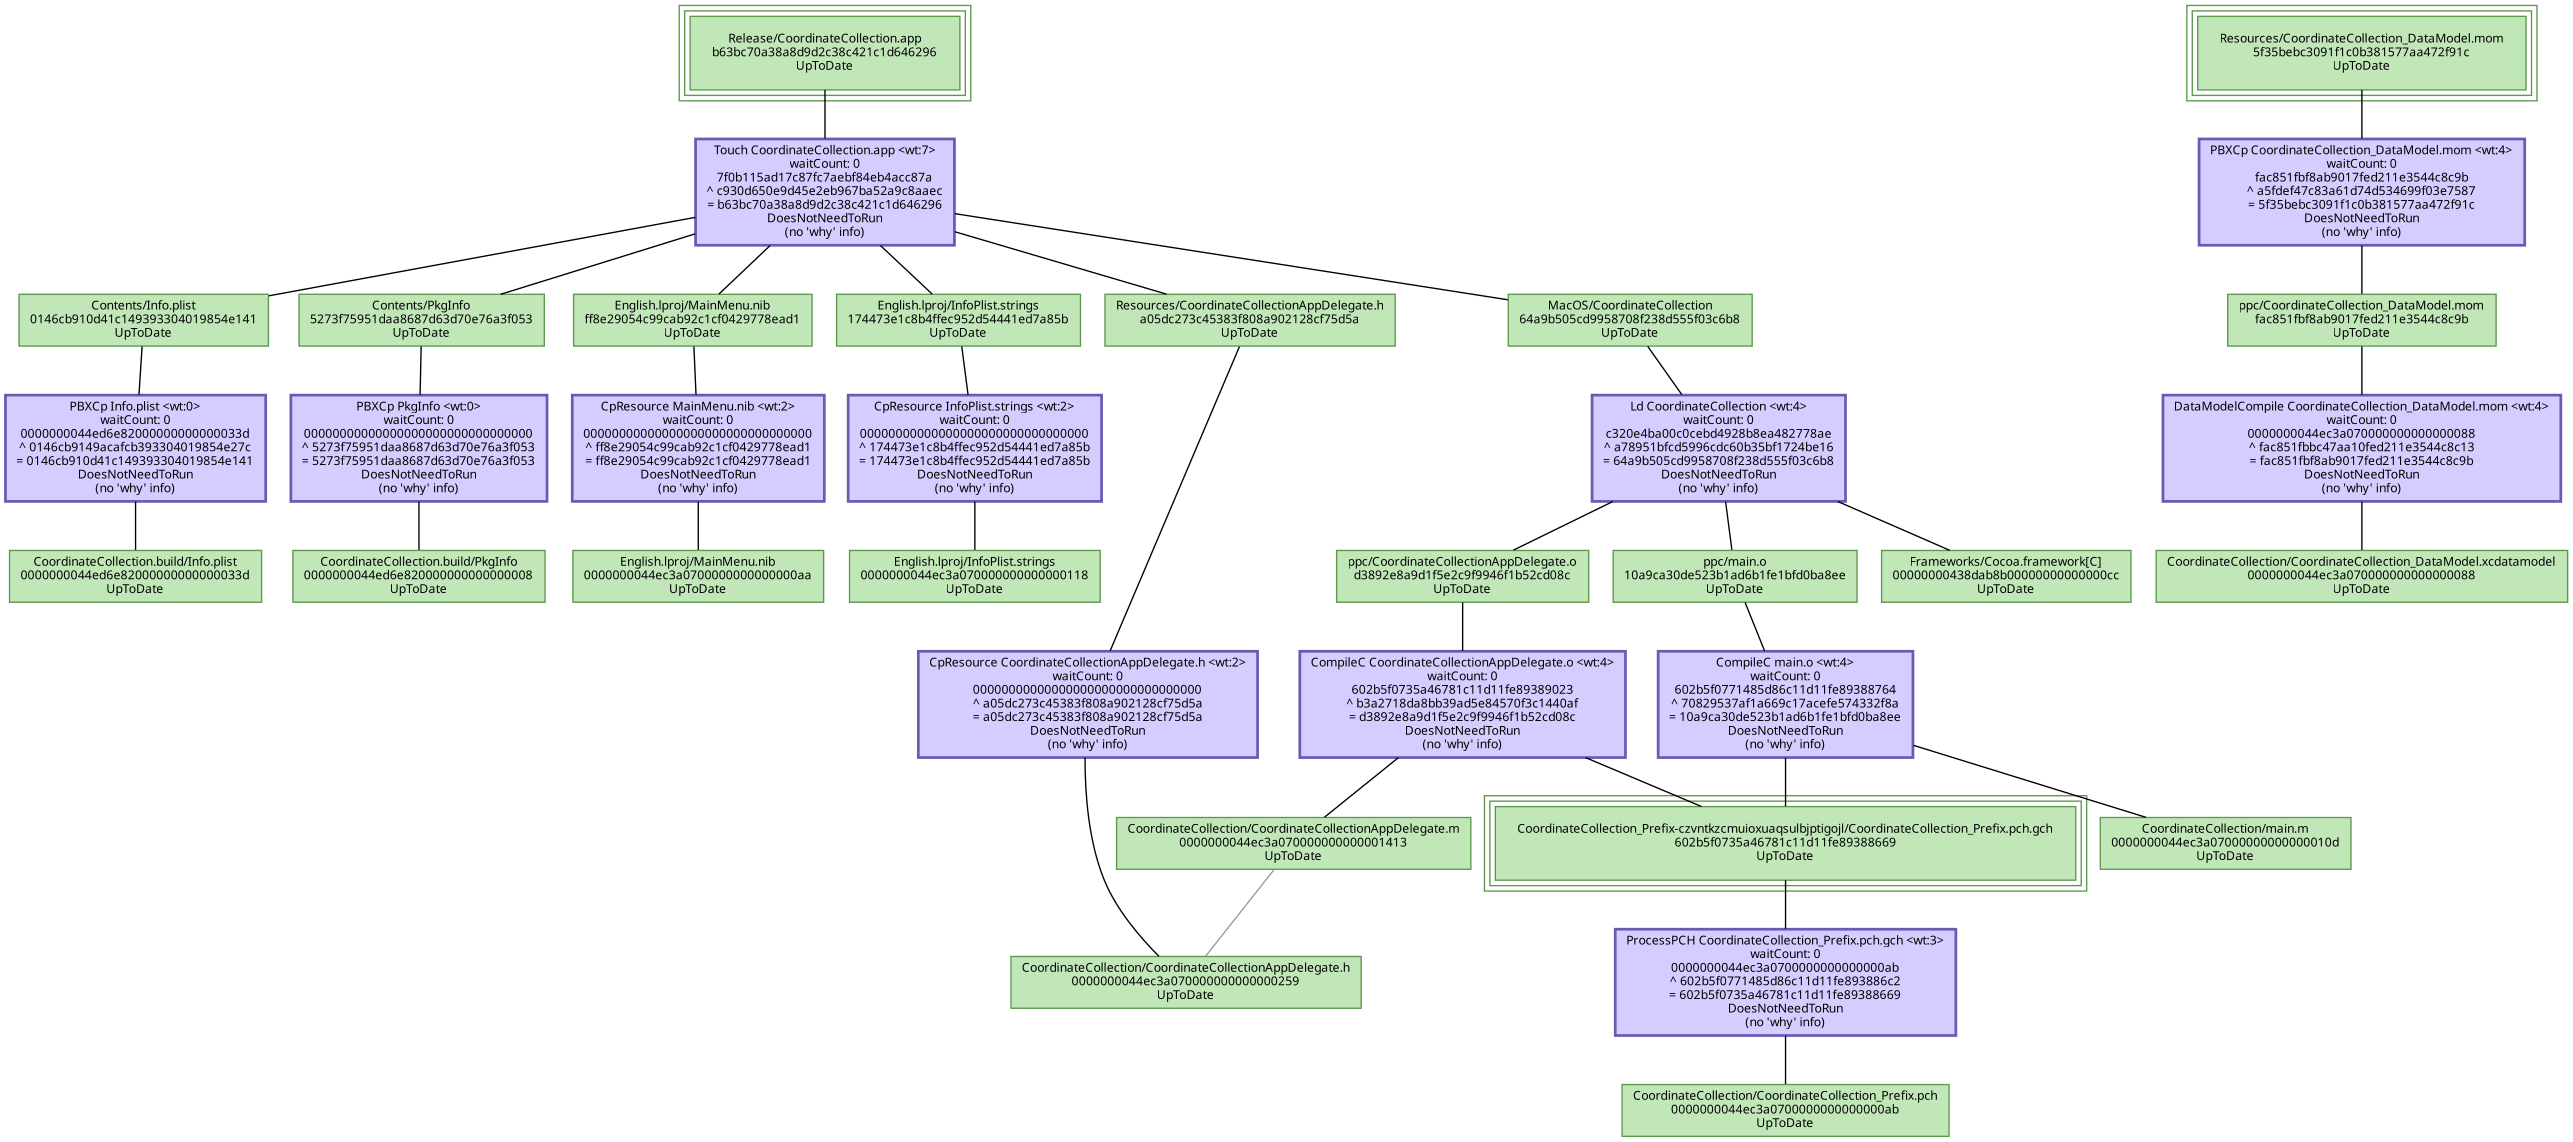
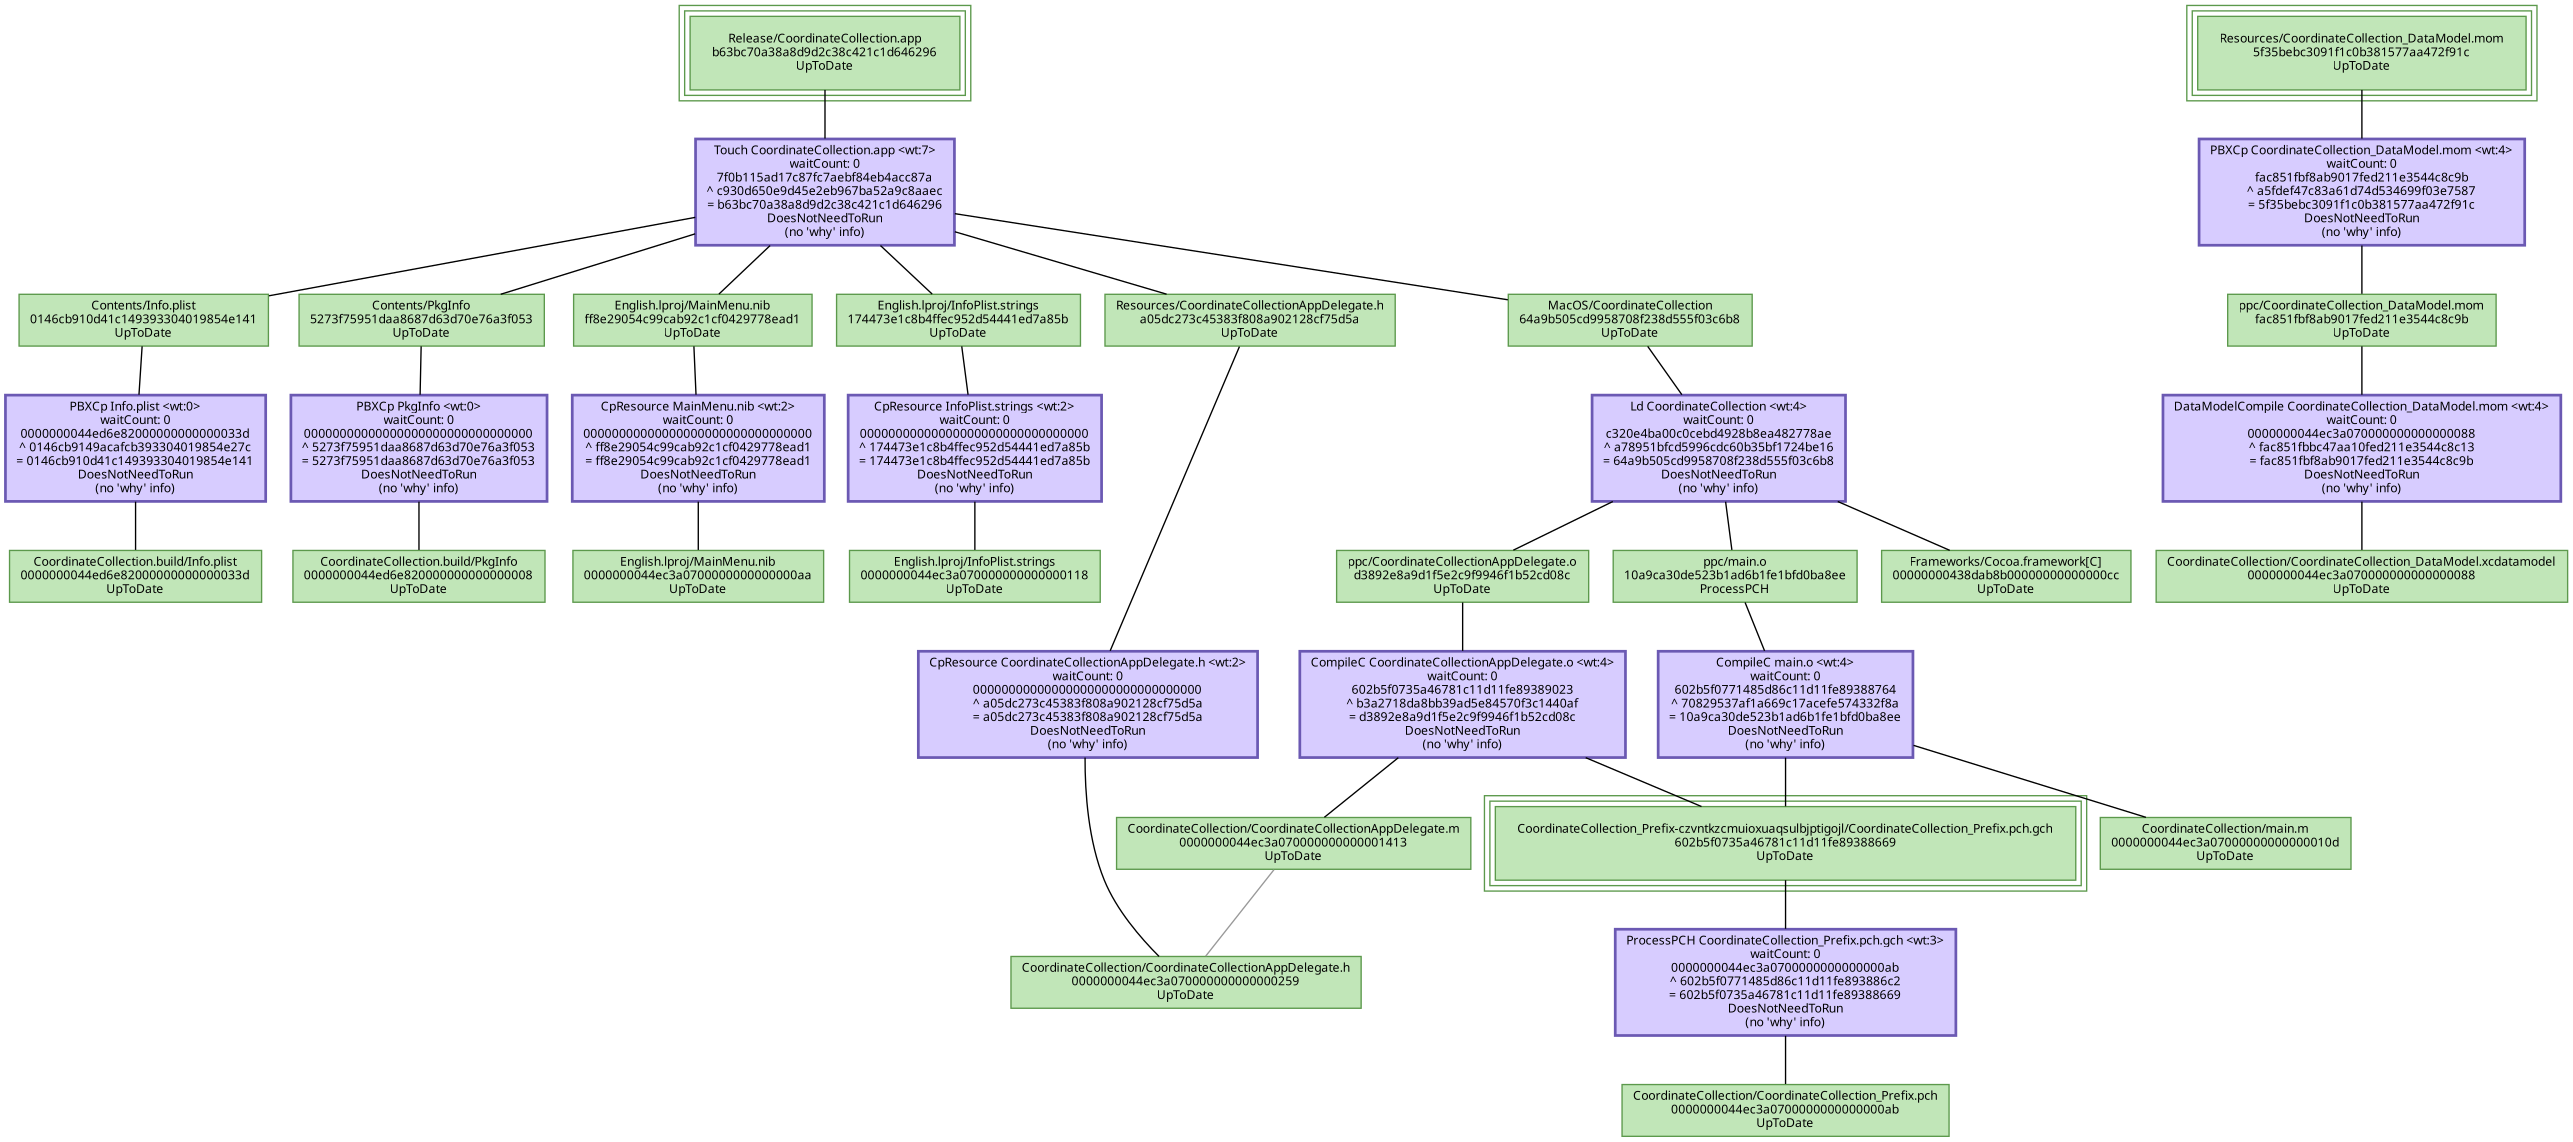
(1735, 576) -> (1735, 576)
